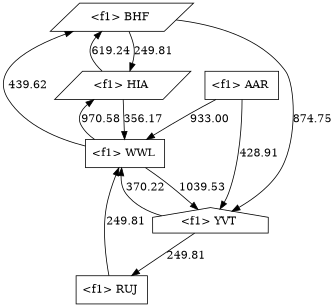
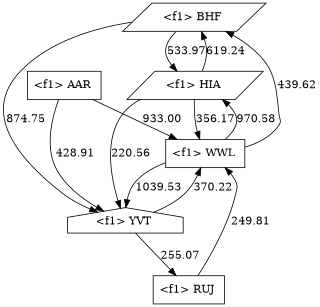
(153, 51) -> (186, 51)
none -> (111, 145)
(186, 256) -> (180, 256)
